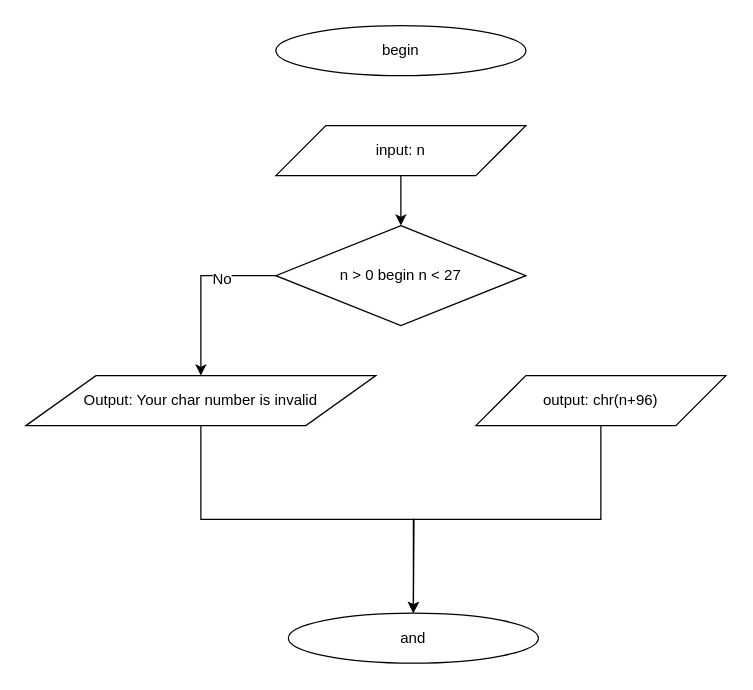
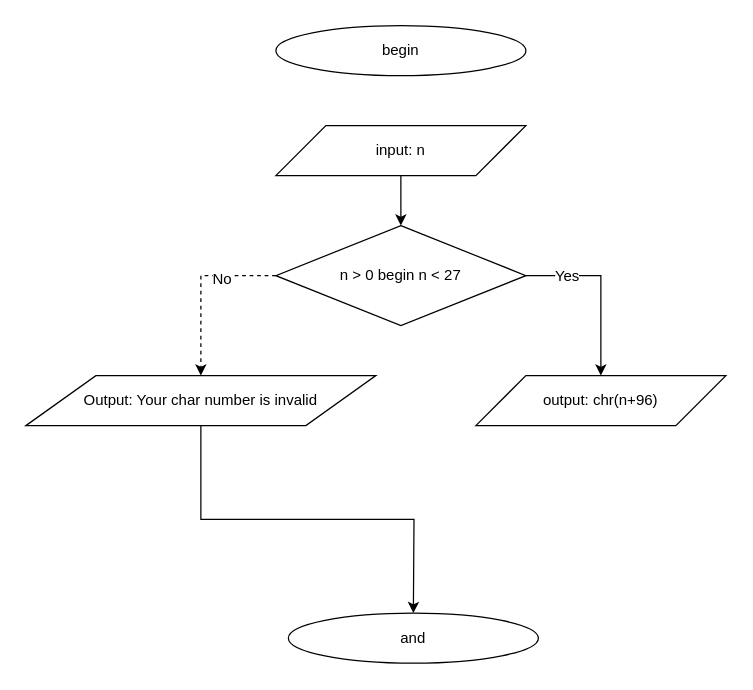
none -> (601, 284)
(201, 315) -> (201, 315)
(556, 519) -> none
